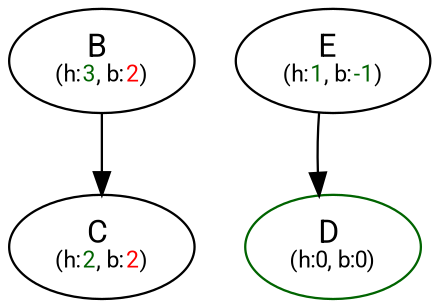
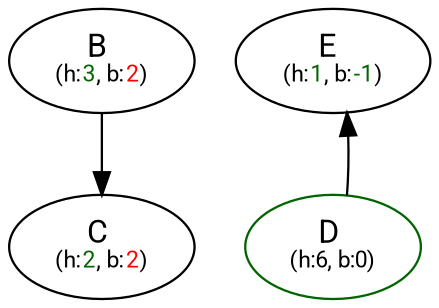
(318, 143) -> (348, 166)
(333, 261) -> (333, 261)
